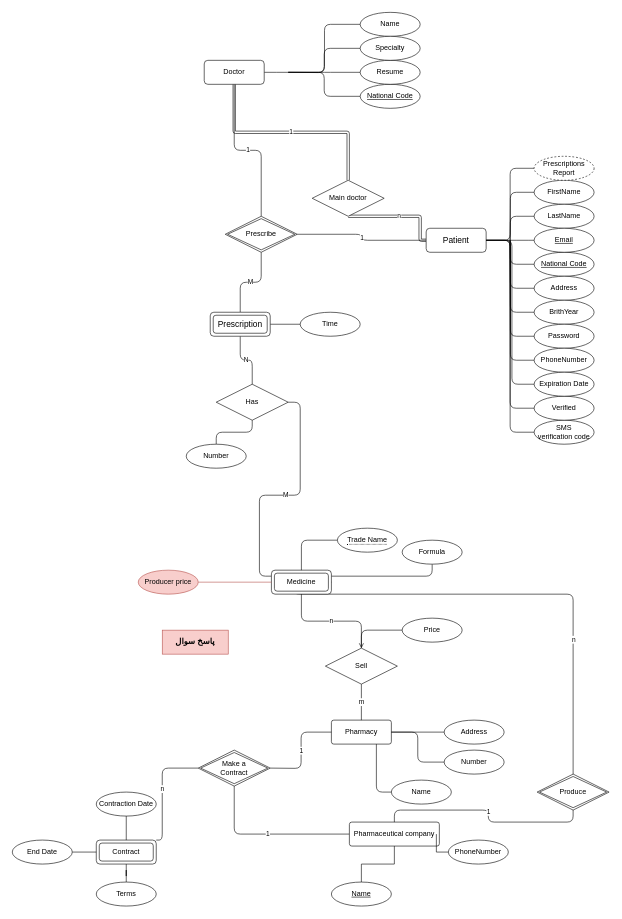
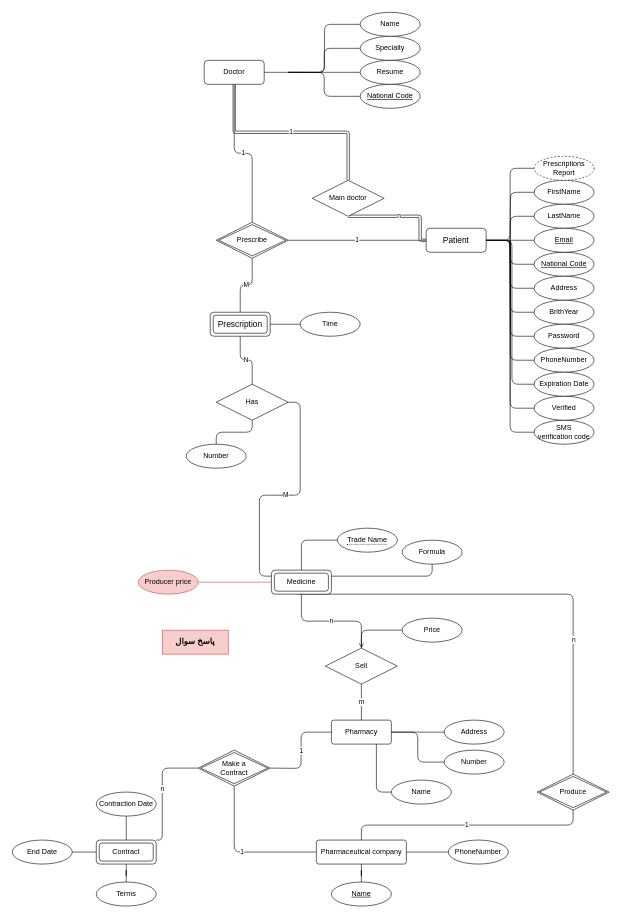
(261, 234) -> (252, 240)
(395, 834) -> (362, 852)
